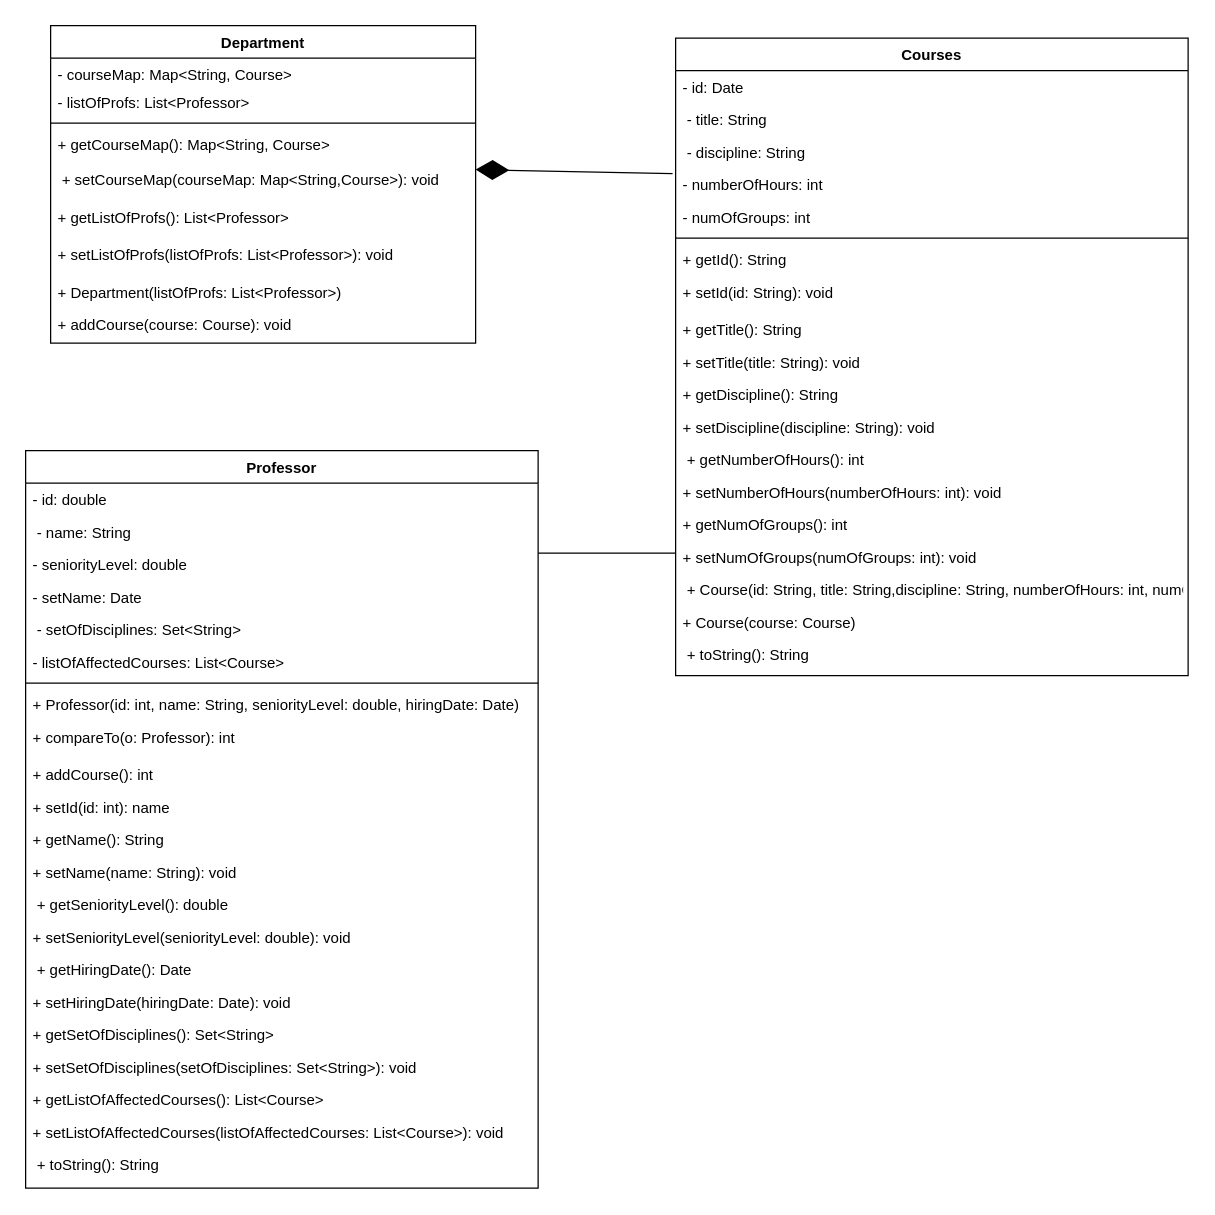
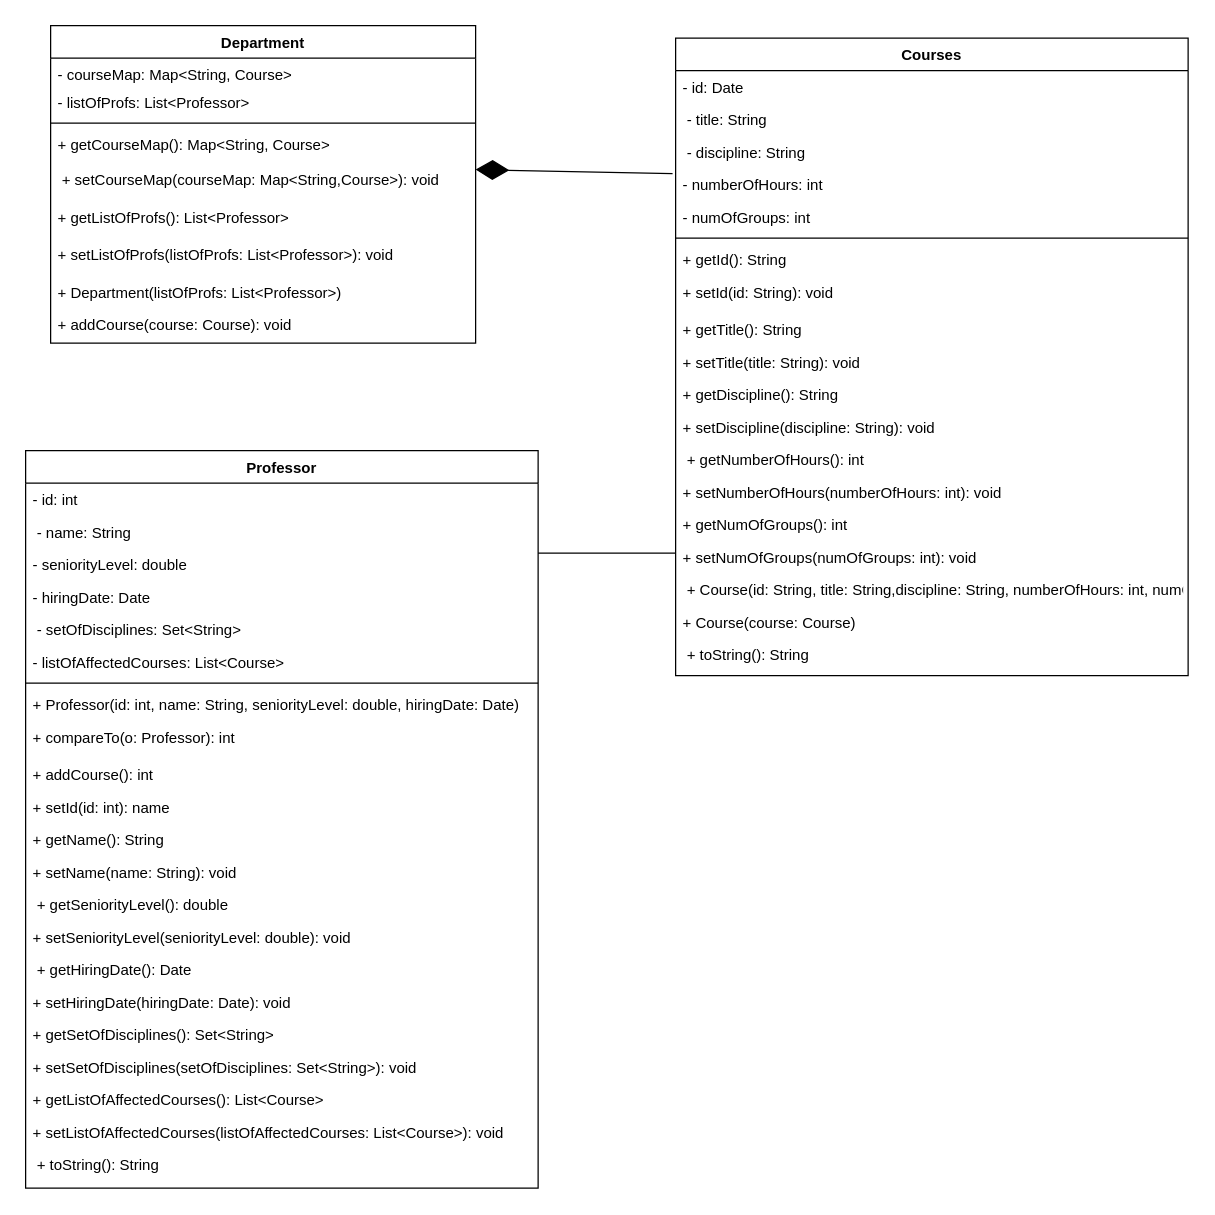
(73, 500) -> (61, 500)
(90, 598) -> (98, 598)
